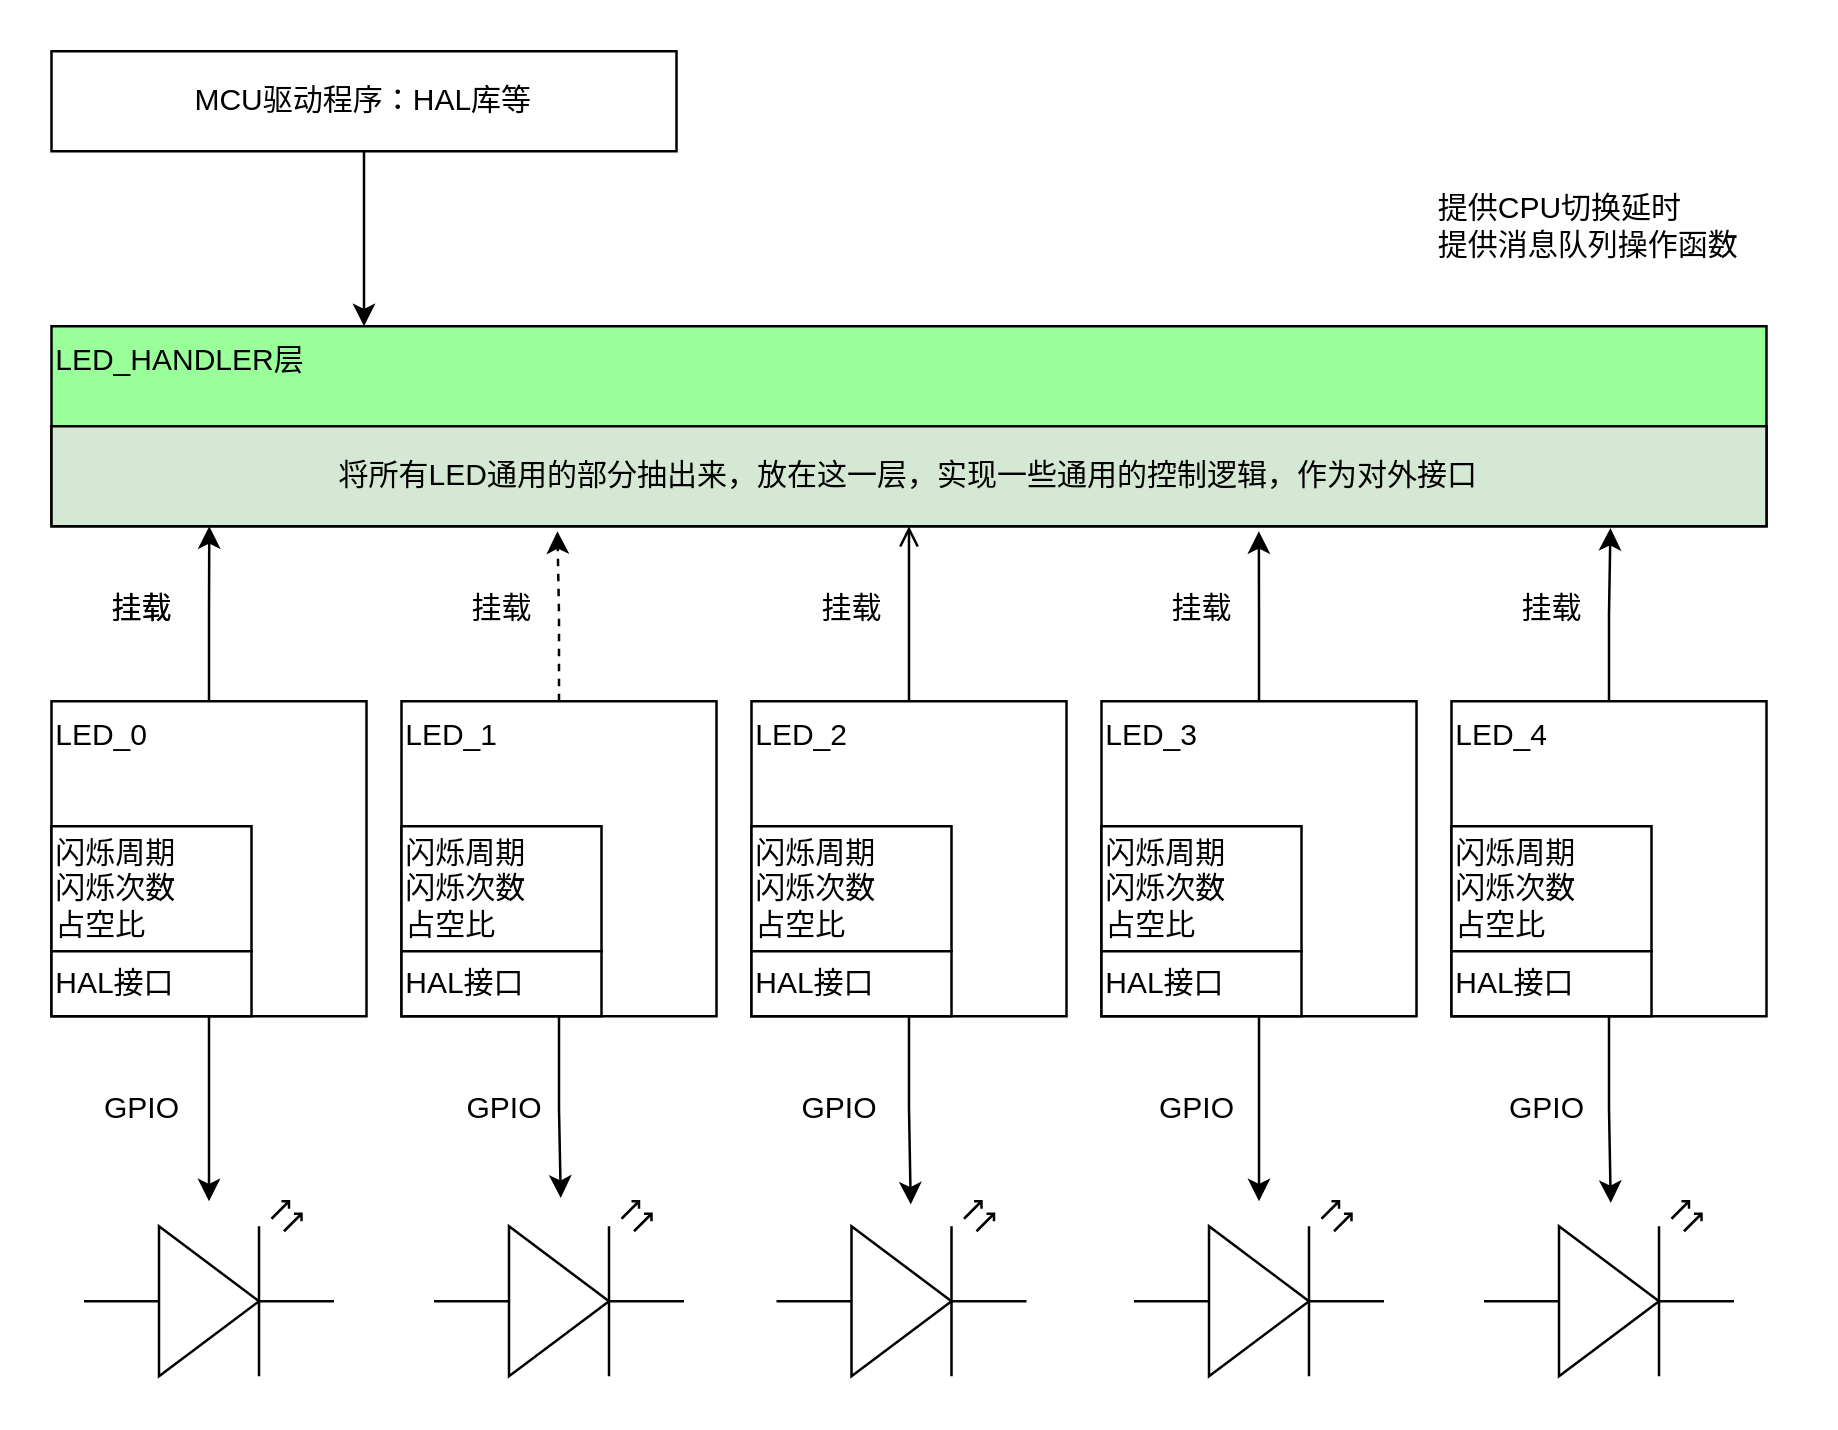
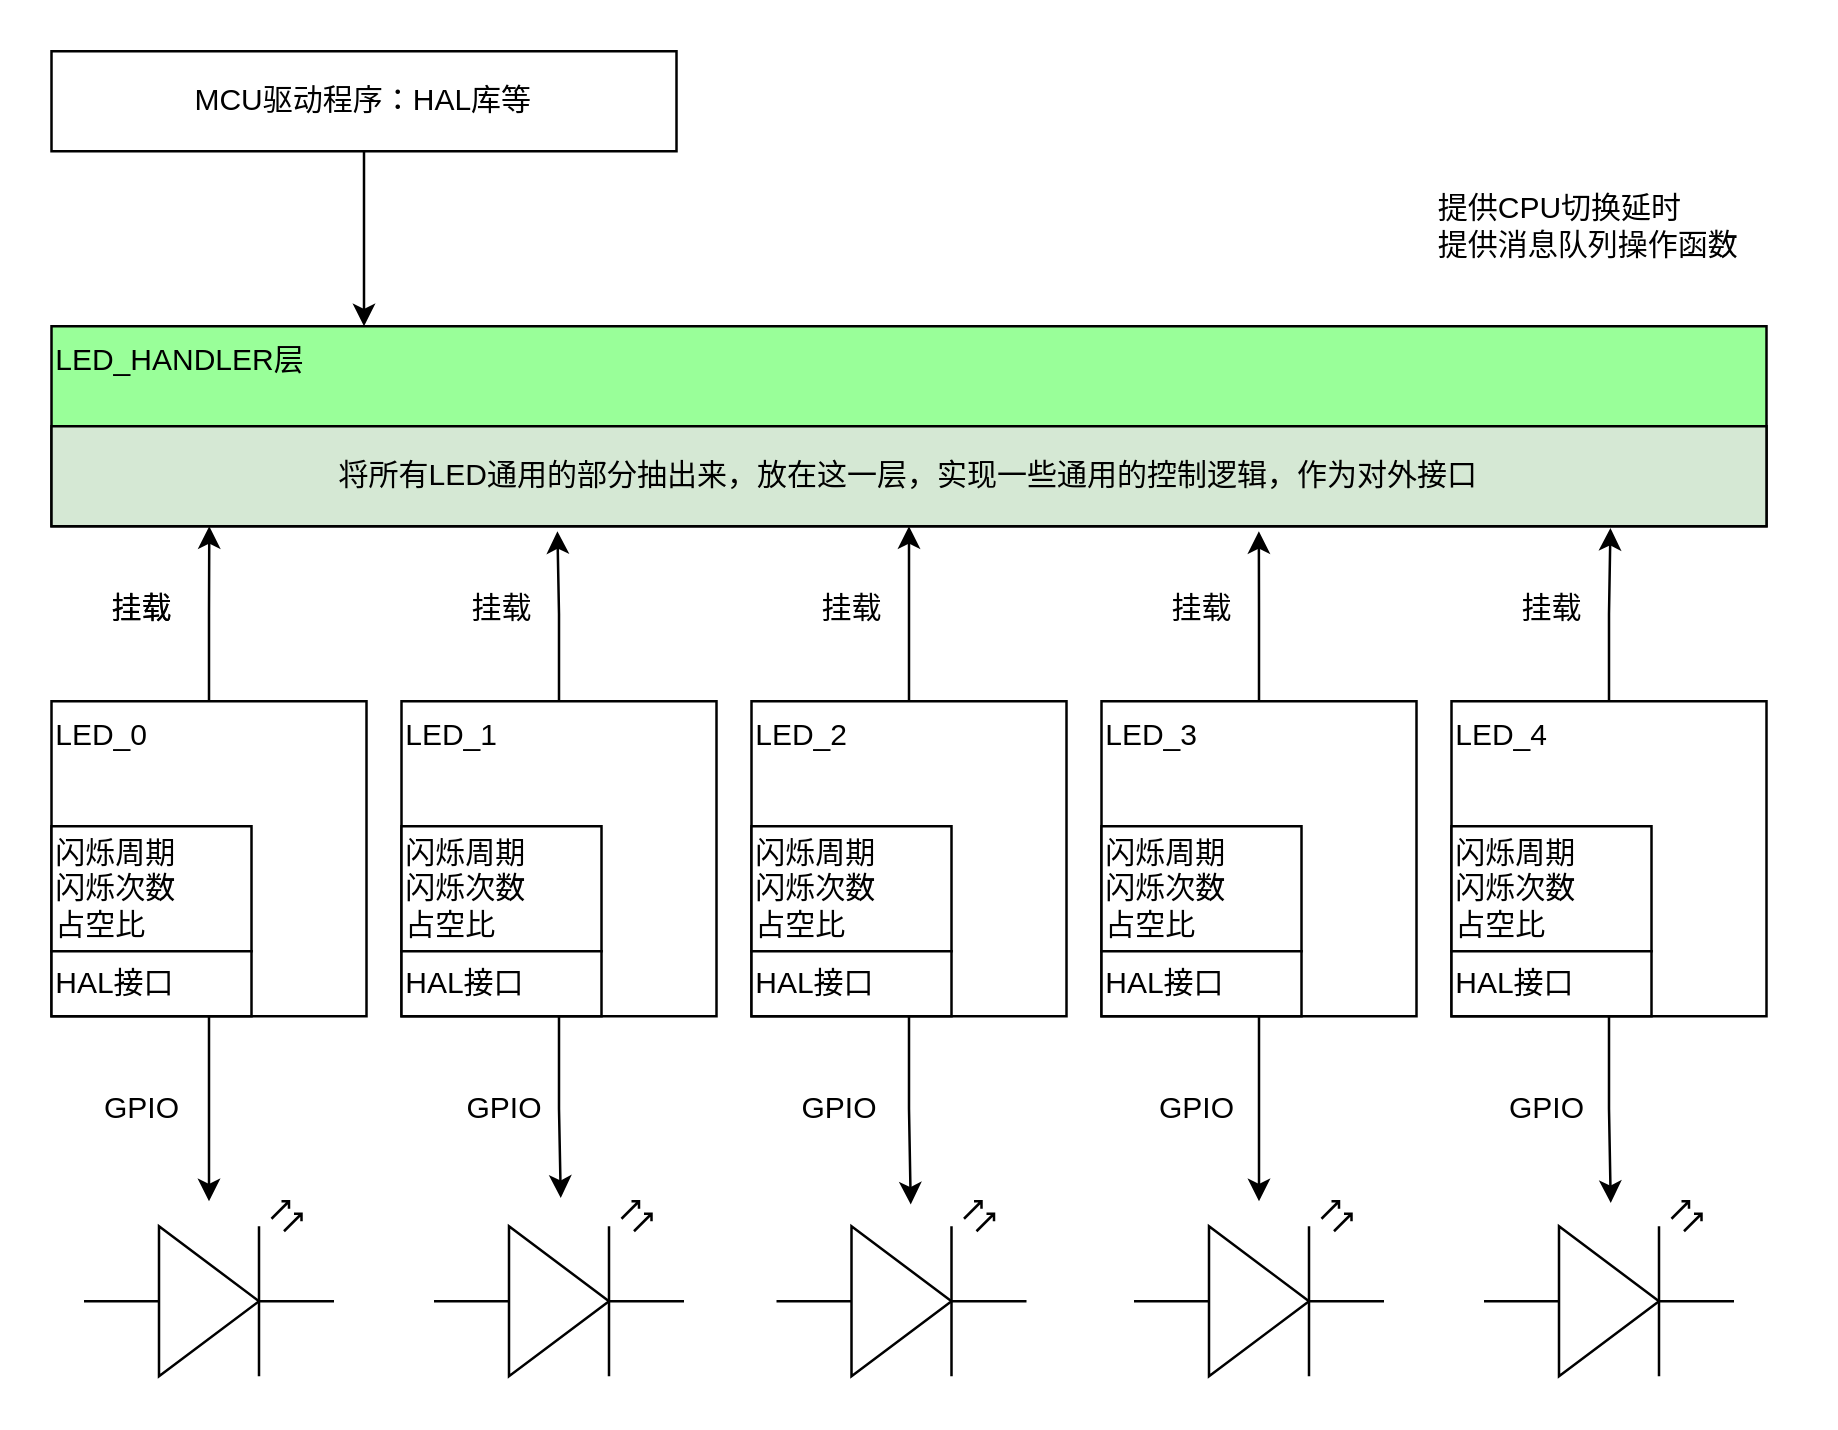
(909, 540) -> (909, 544)
(559, 624) -> (559, 624)
